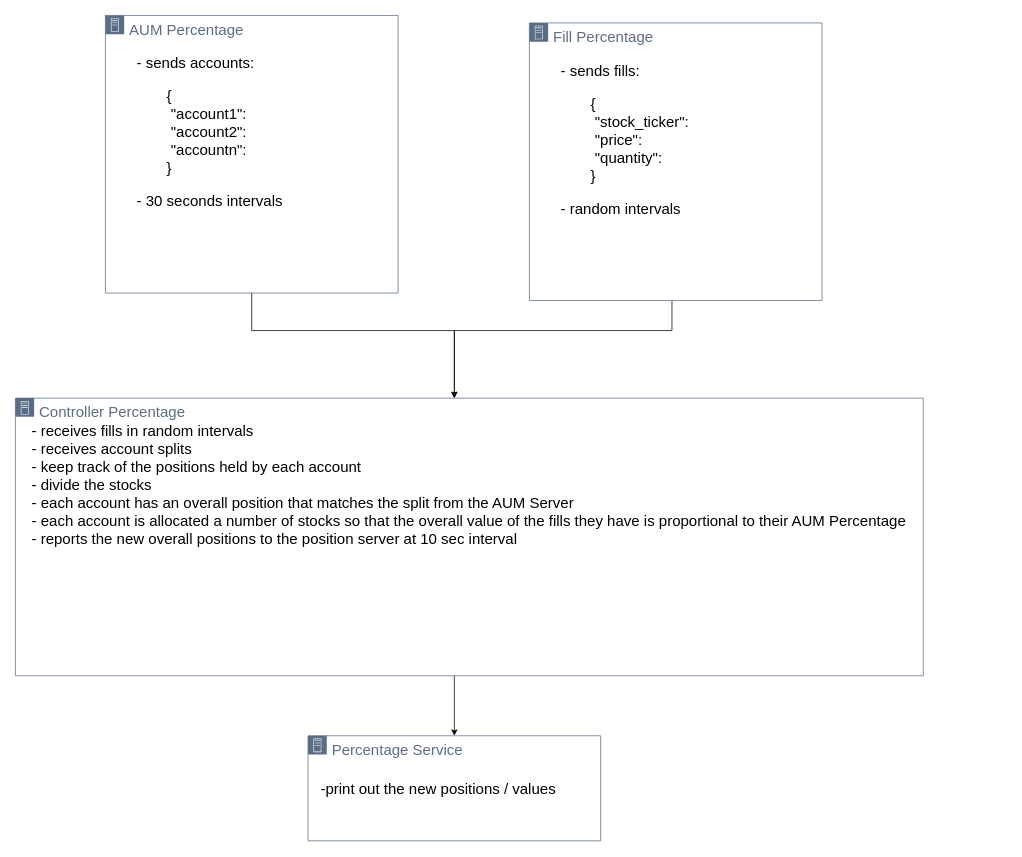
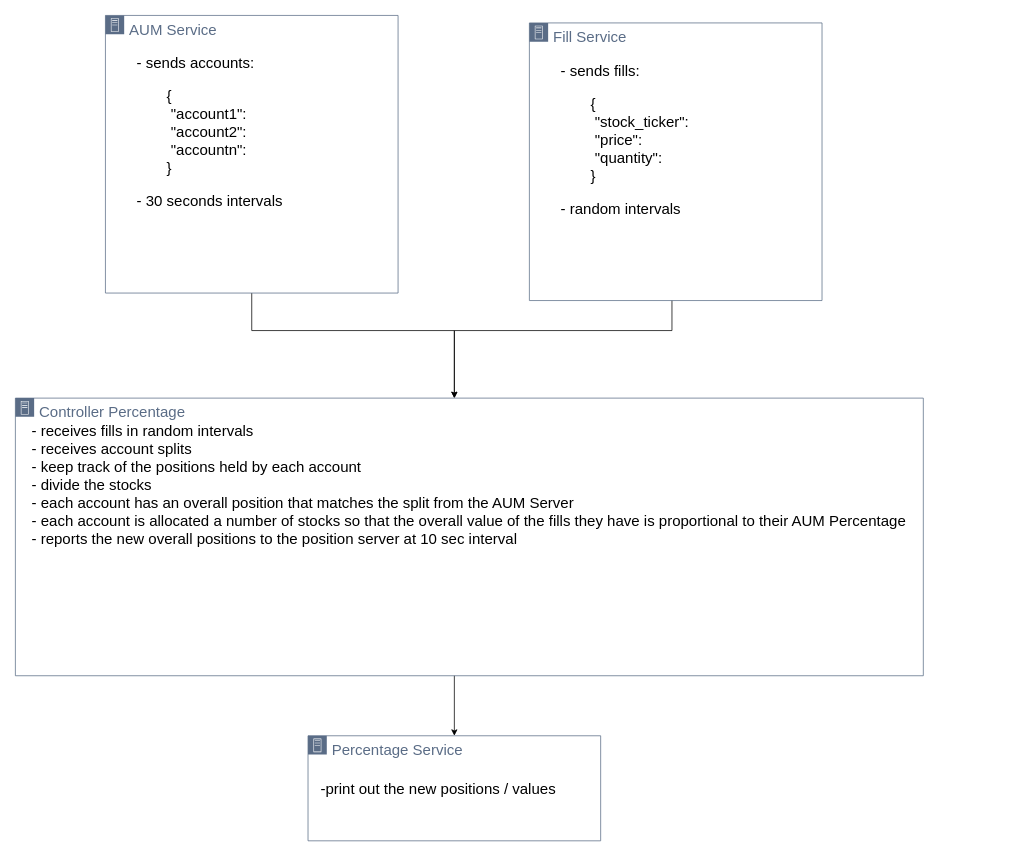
(163, 26) -> (155, 26)
(586, 34) -> (578, 34)
